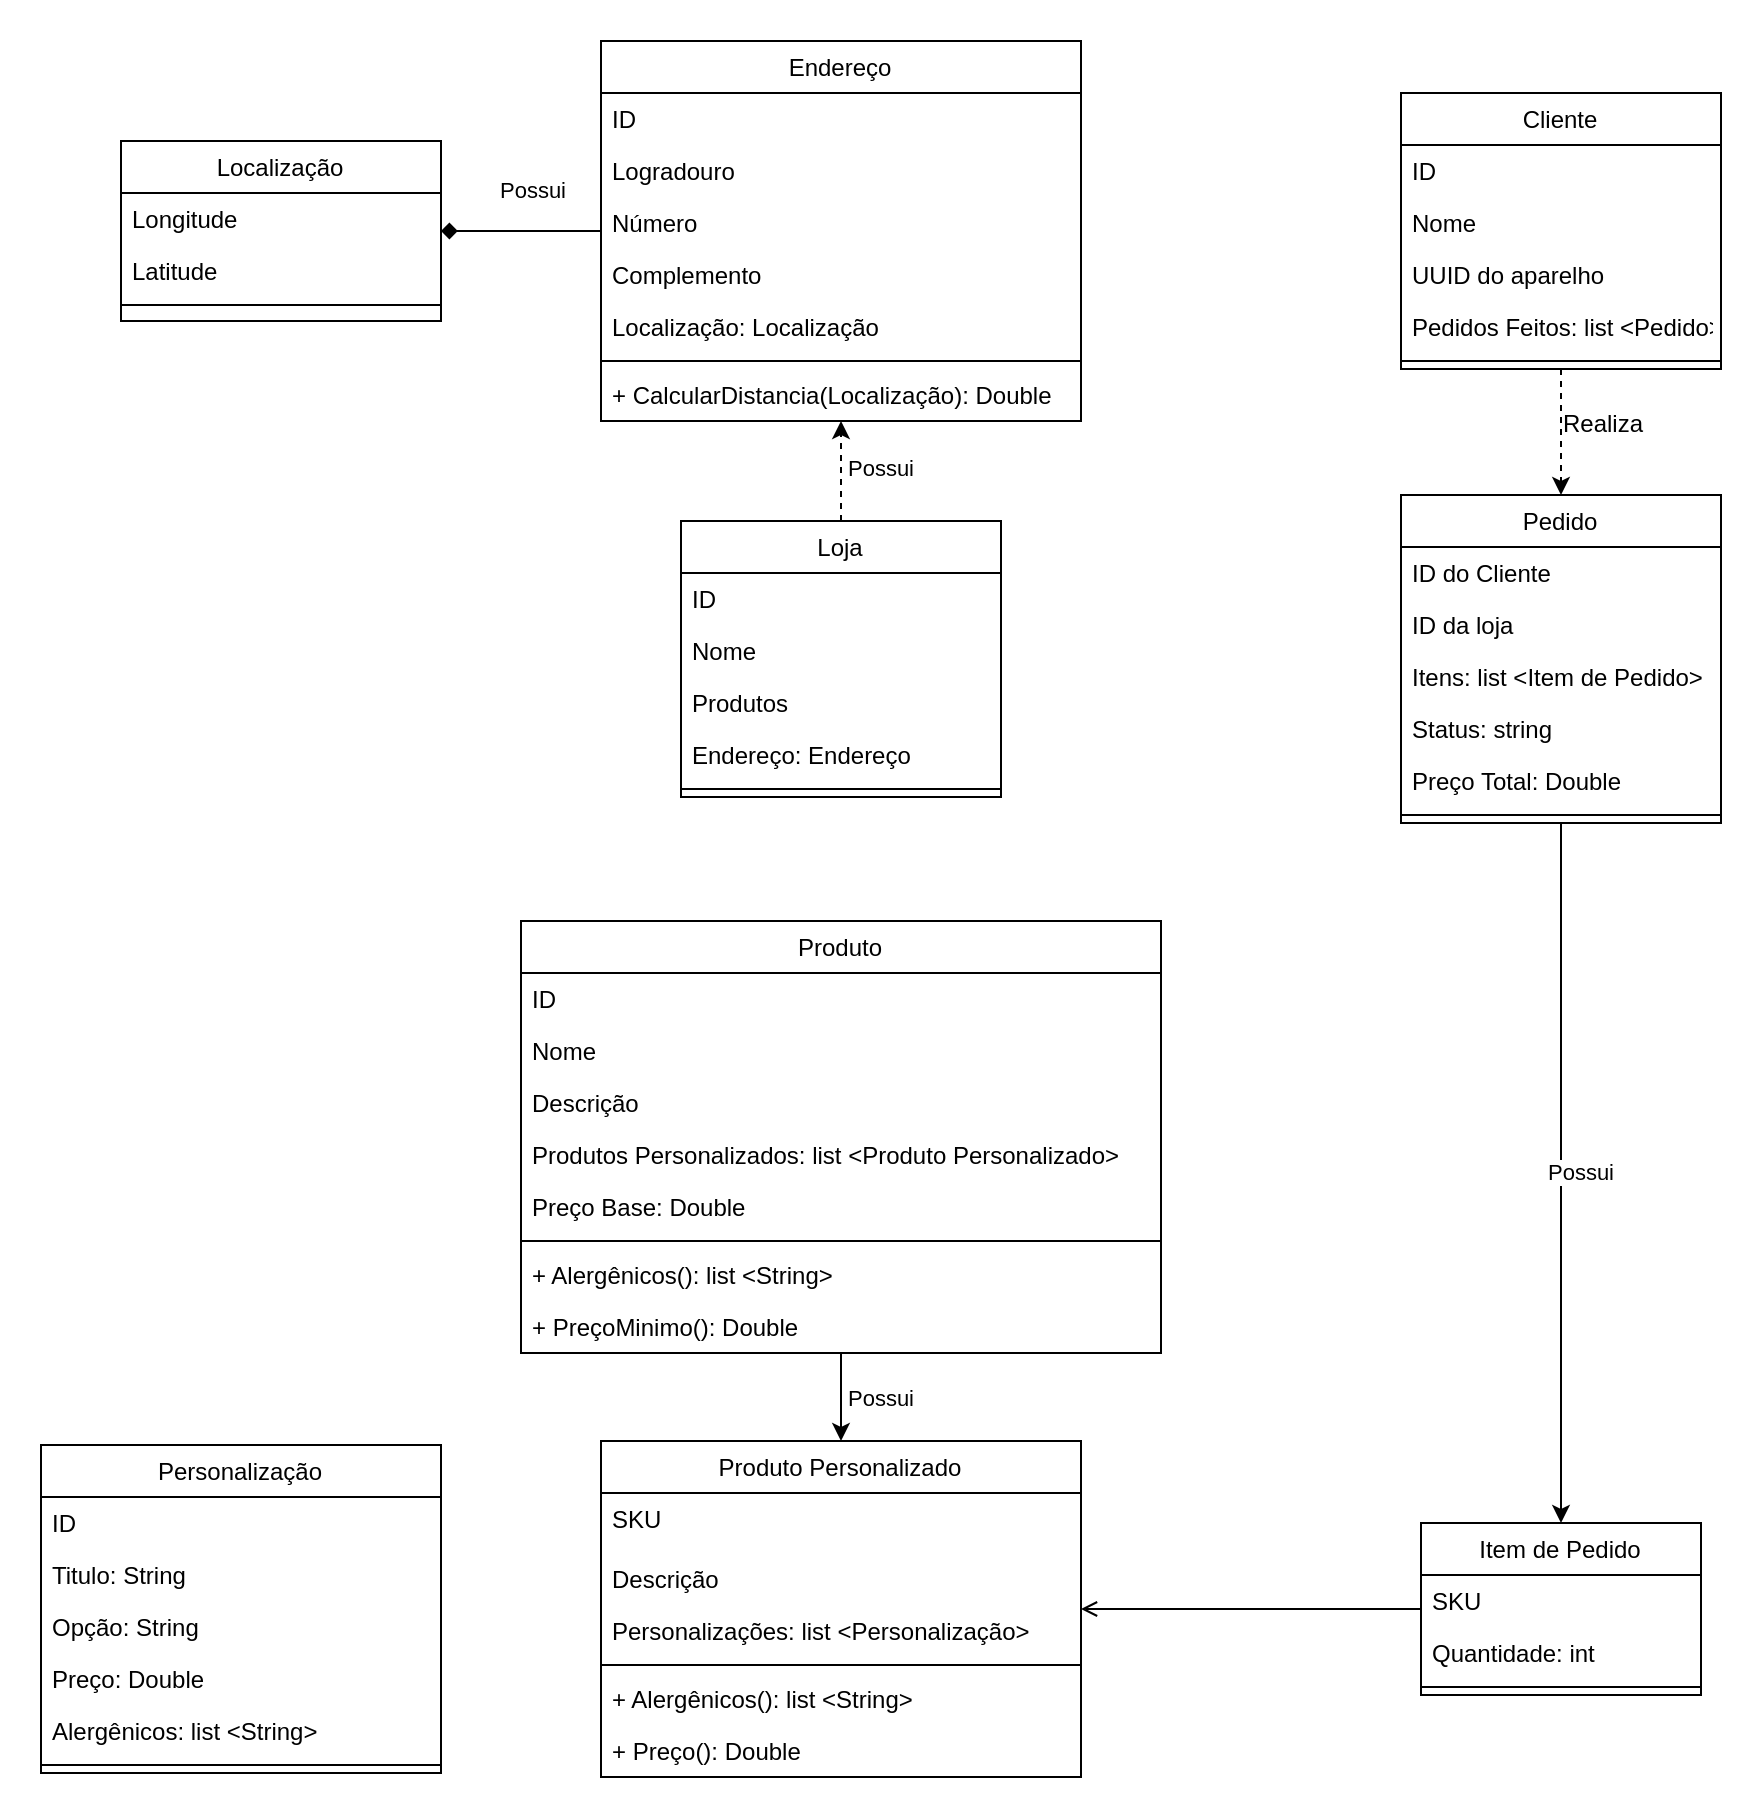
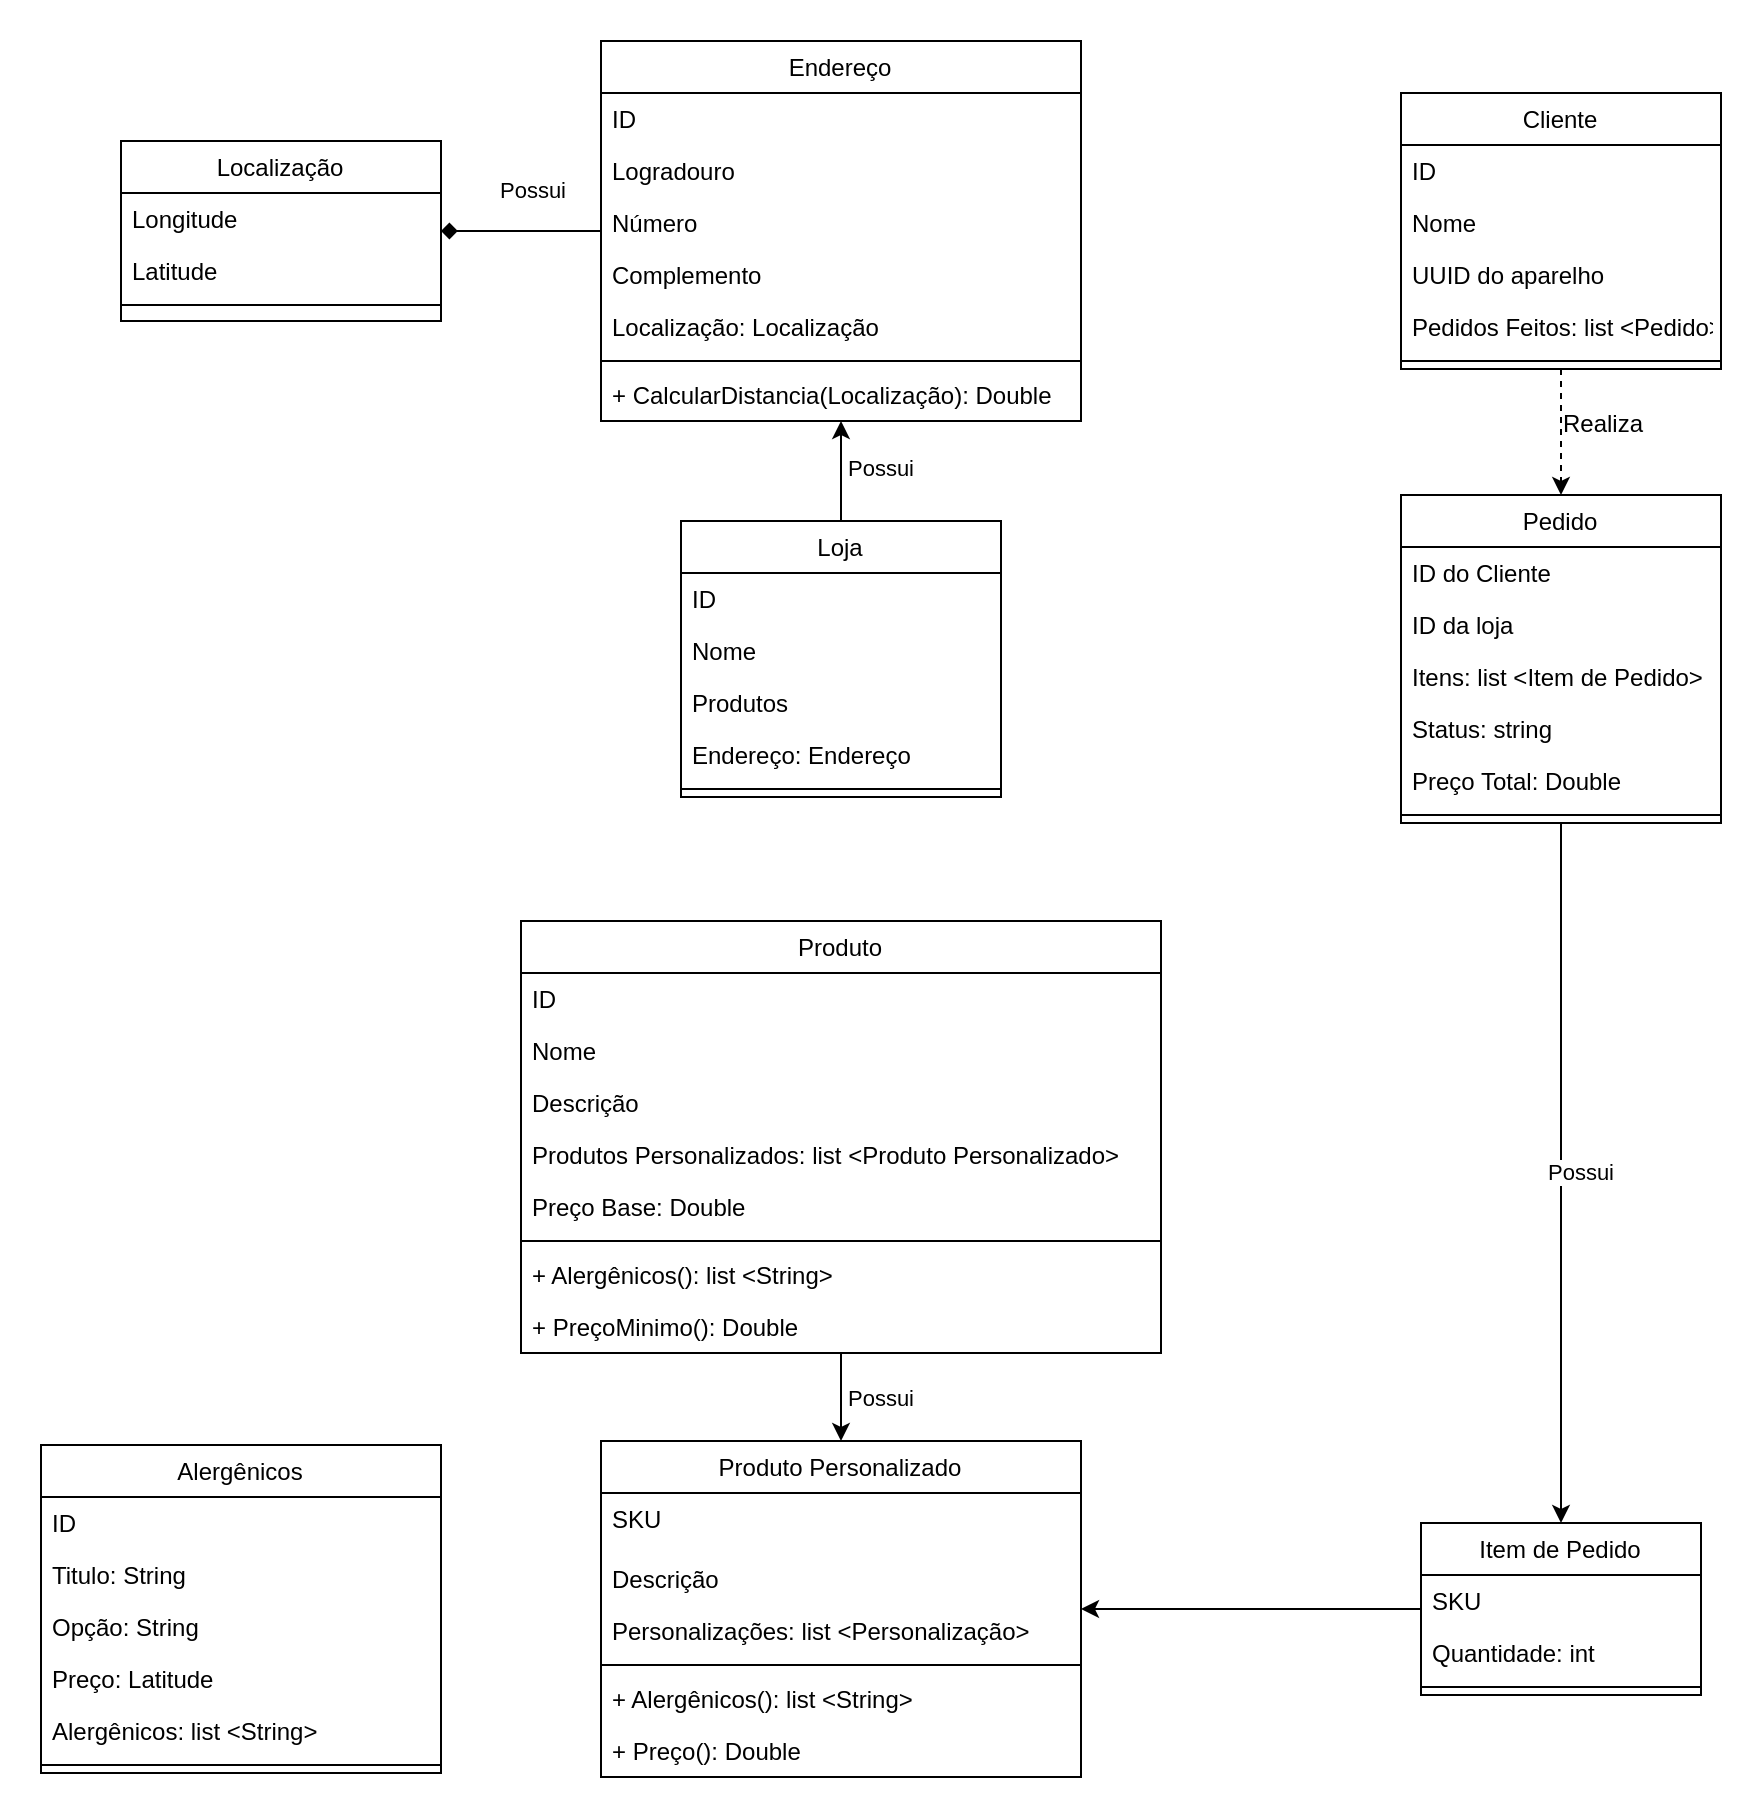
(841, 476) -> (841, 476)
(240, 1472) -> (240, 1472)
(1092, 1609) -> (1096, 1609)
(130, 1680) -> (143, 1680)
